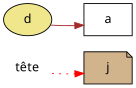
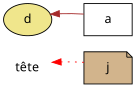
(63, 26) -> (72, 14)
(64, 74) -> (73, 62)
